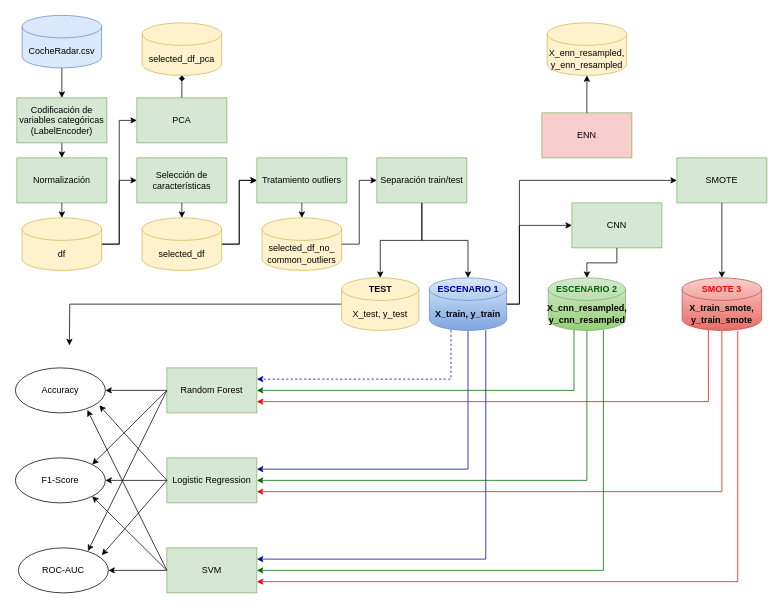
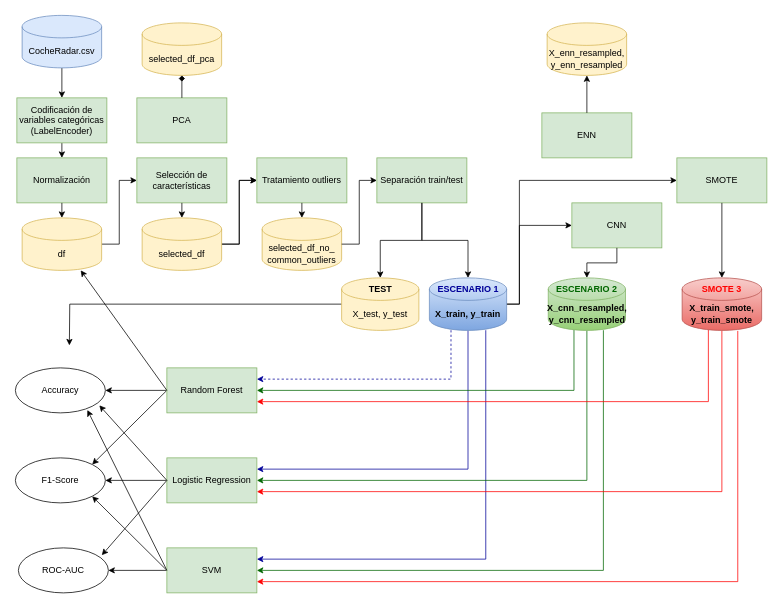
(587, 135) -> (587, 135)
(119, 144) -> none
(128, 469) -> (125, 332)
